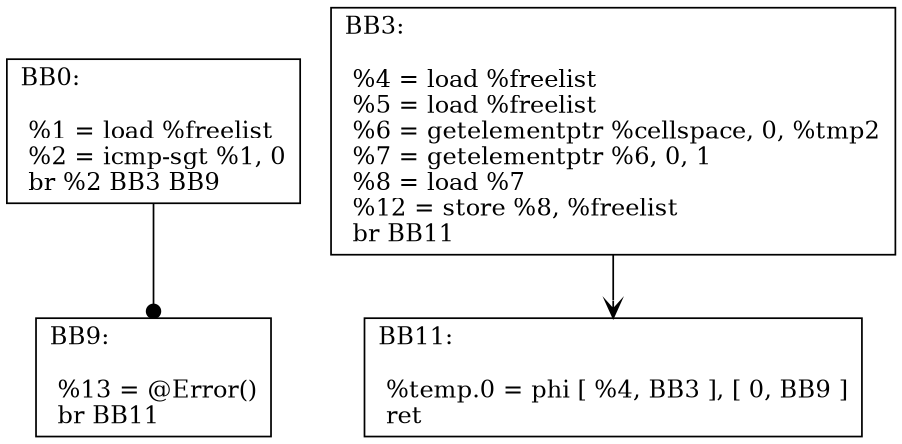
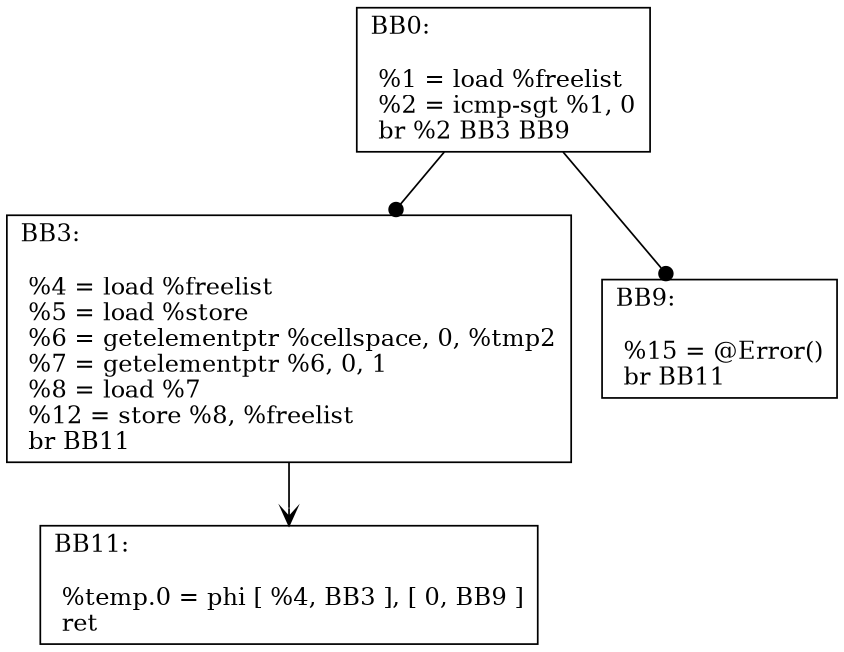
(472, 105) -> (135, 313)
none -> (422, 178)
(154, 390) -> (720, 352)
